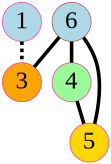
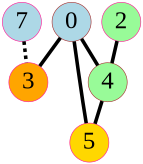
(22, 22) -> (22, 22)
(72, 22) -> (72, 22)
none -> (121, 22)
(72, 82) -> (108, 82)
